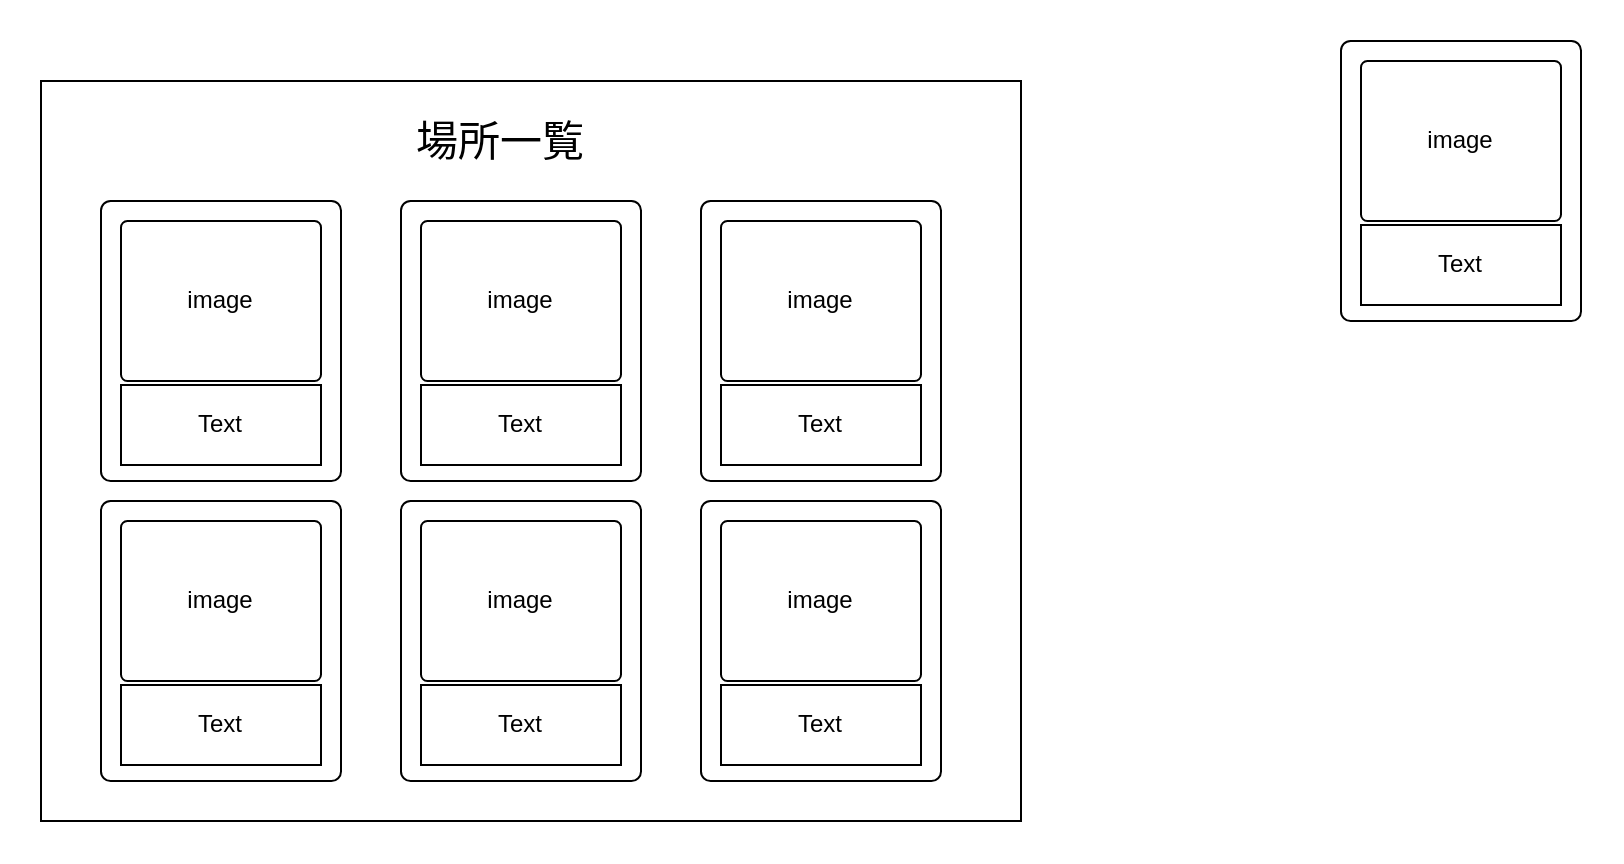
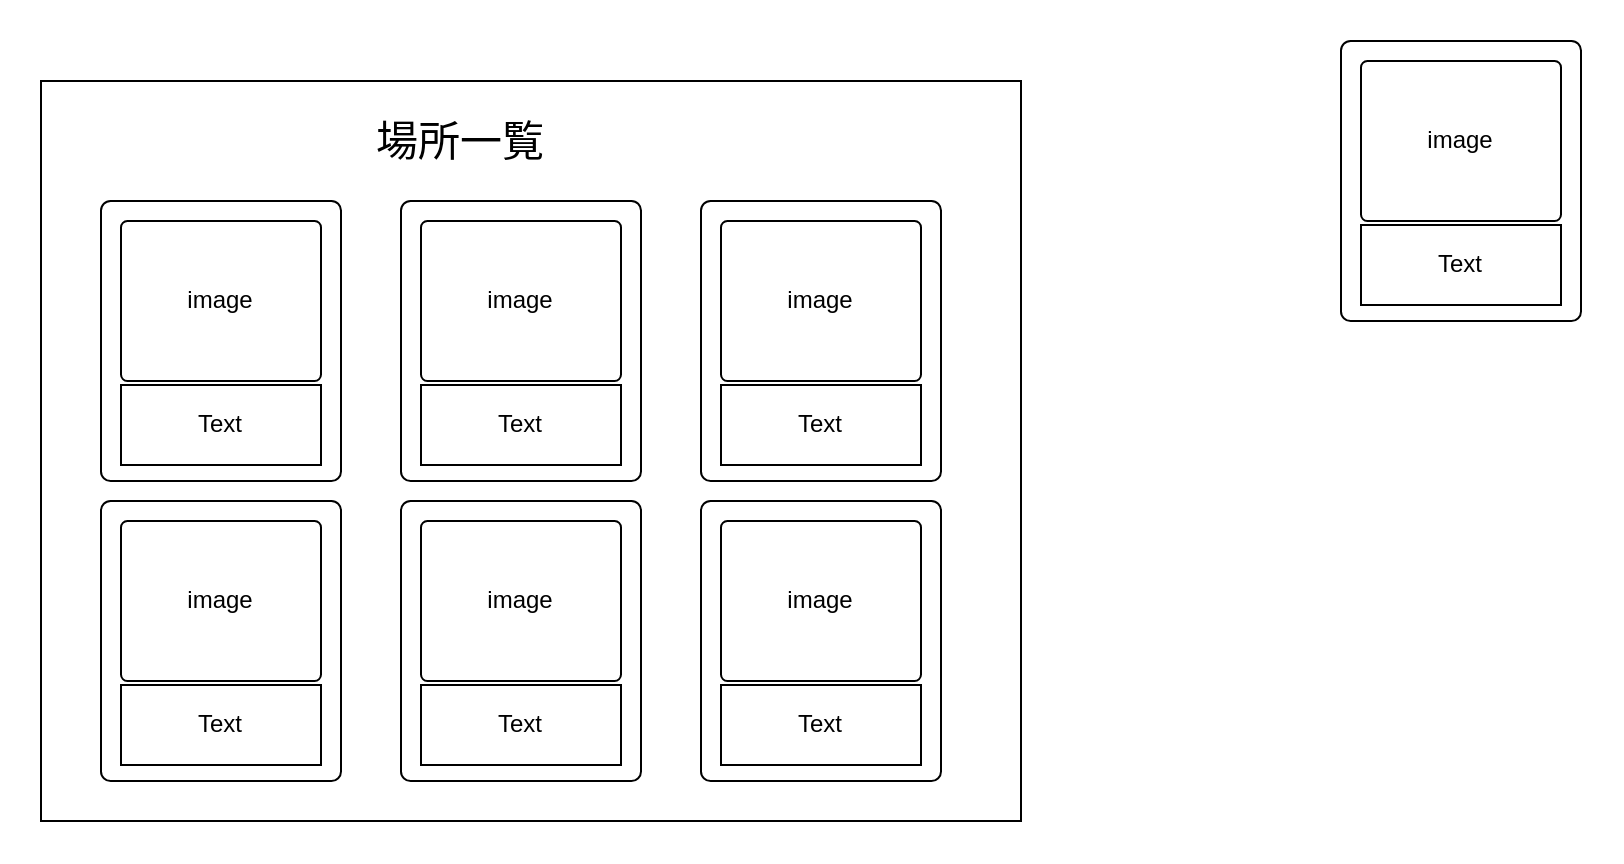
(501, 141) -> (461, 141)
